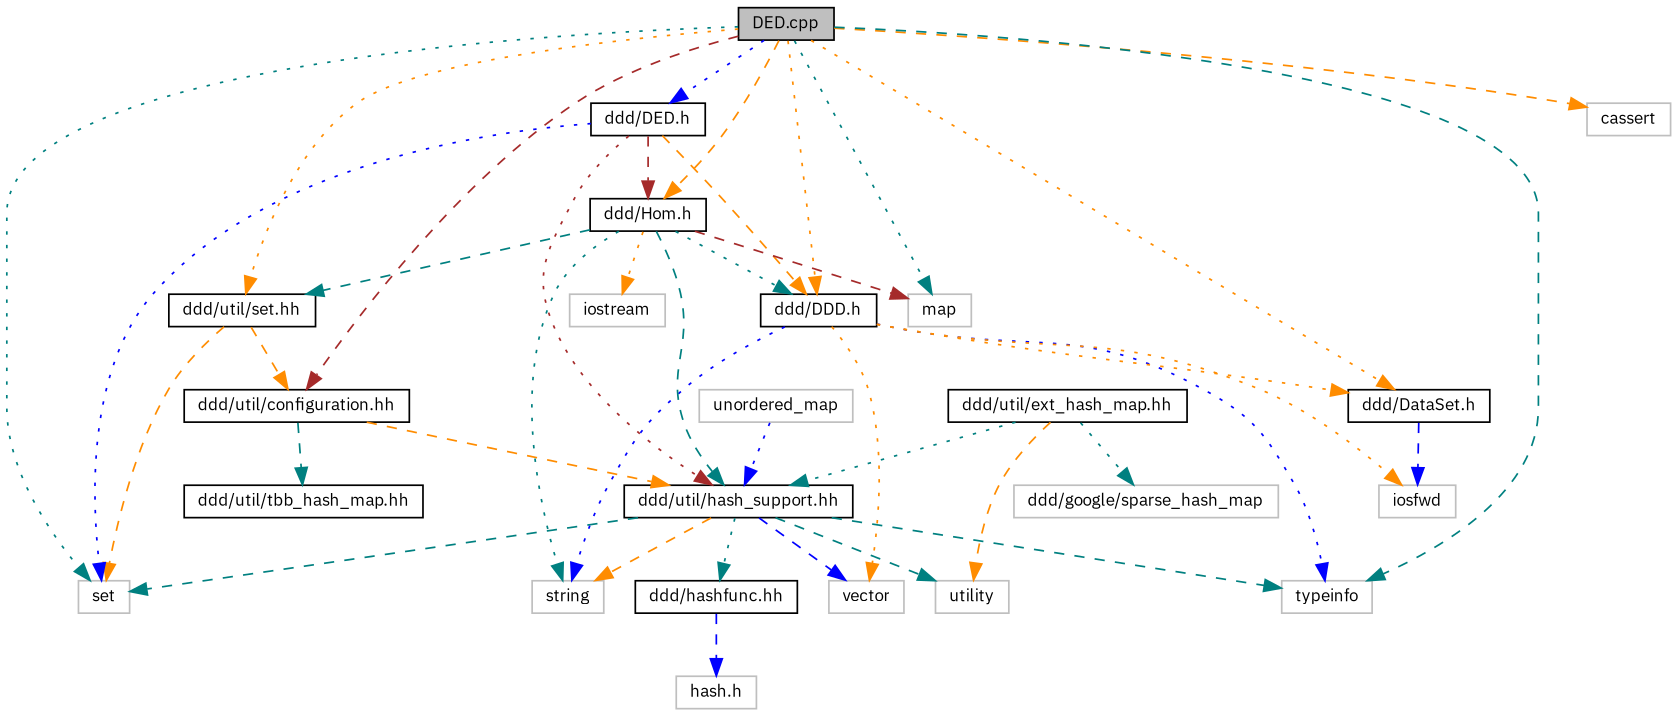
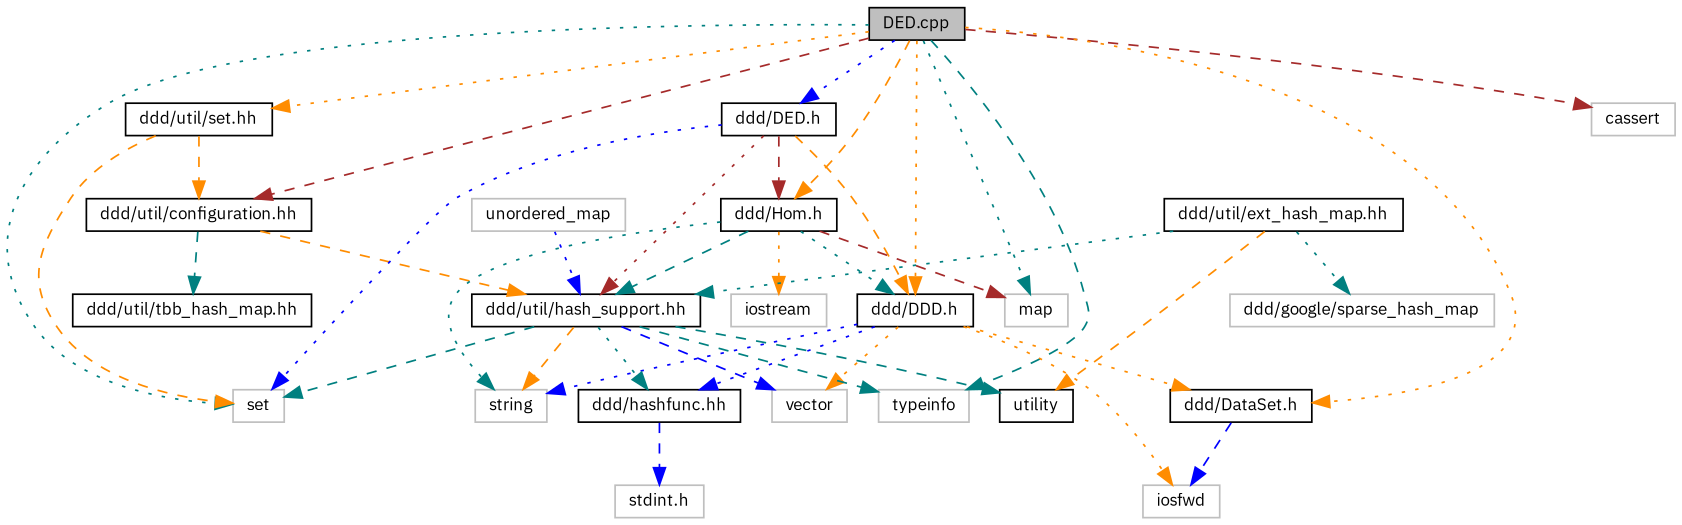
(1295, 67) -> (1271, 60)
(456, 260) -> none
(1188, 382) -> (827, 344)
(972, 597) -> (1036, 406)
(716, 692) -> (659, 501)
